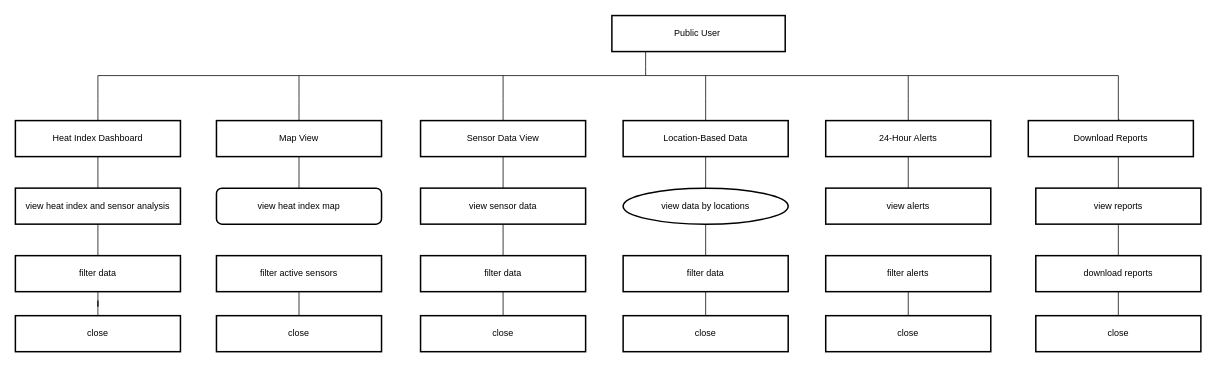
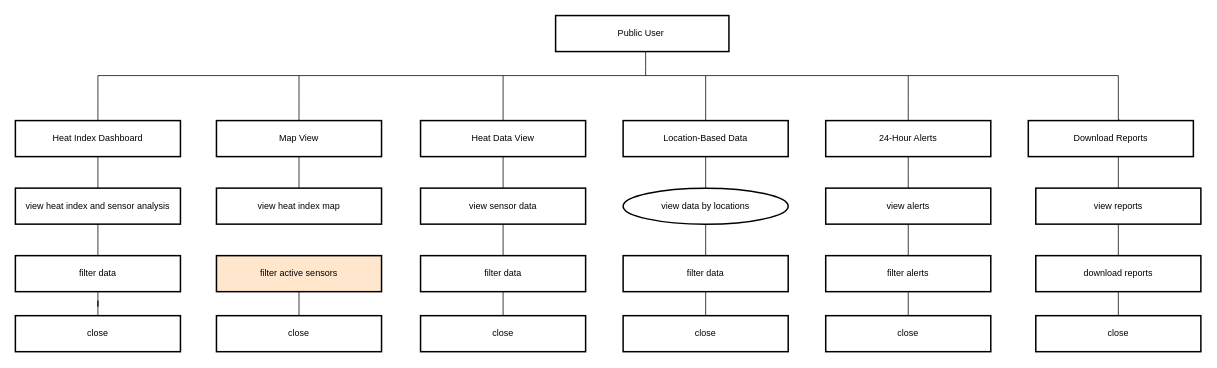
(698, 33) -> (642, 33)
(503, 138) -> (503, 138)
(299, 206) -> (299, 206)
none -> (908, 239)
(299, 273) -> (299, 273)
